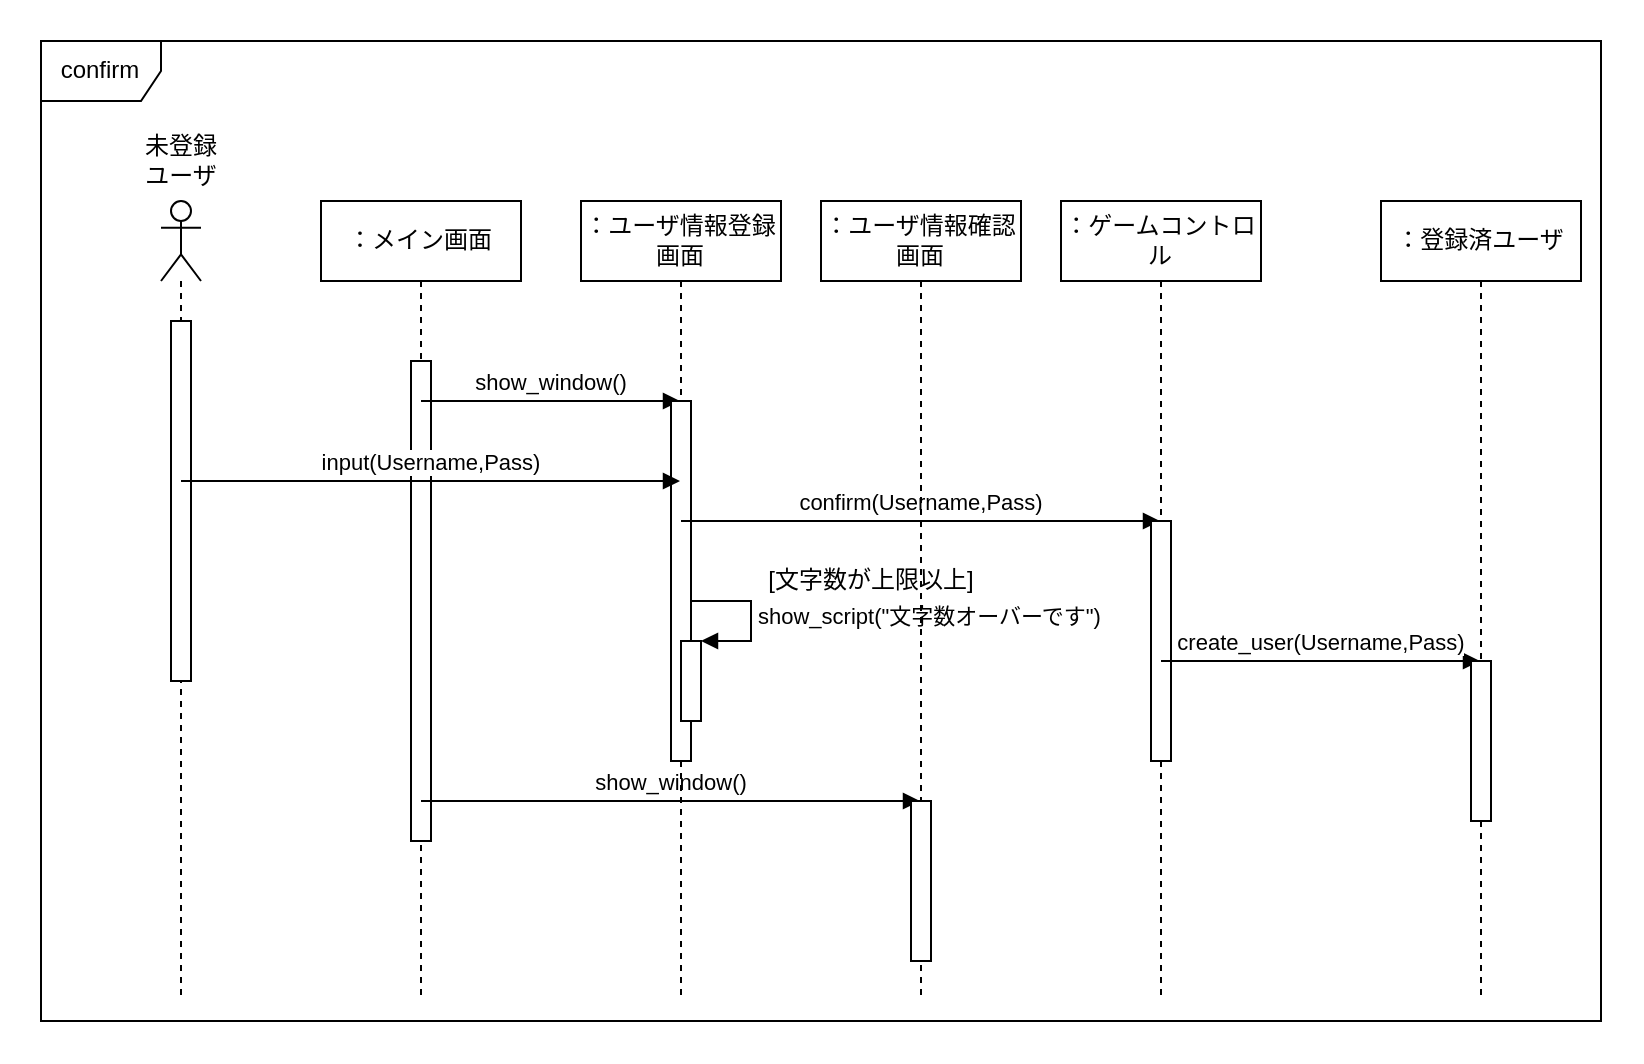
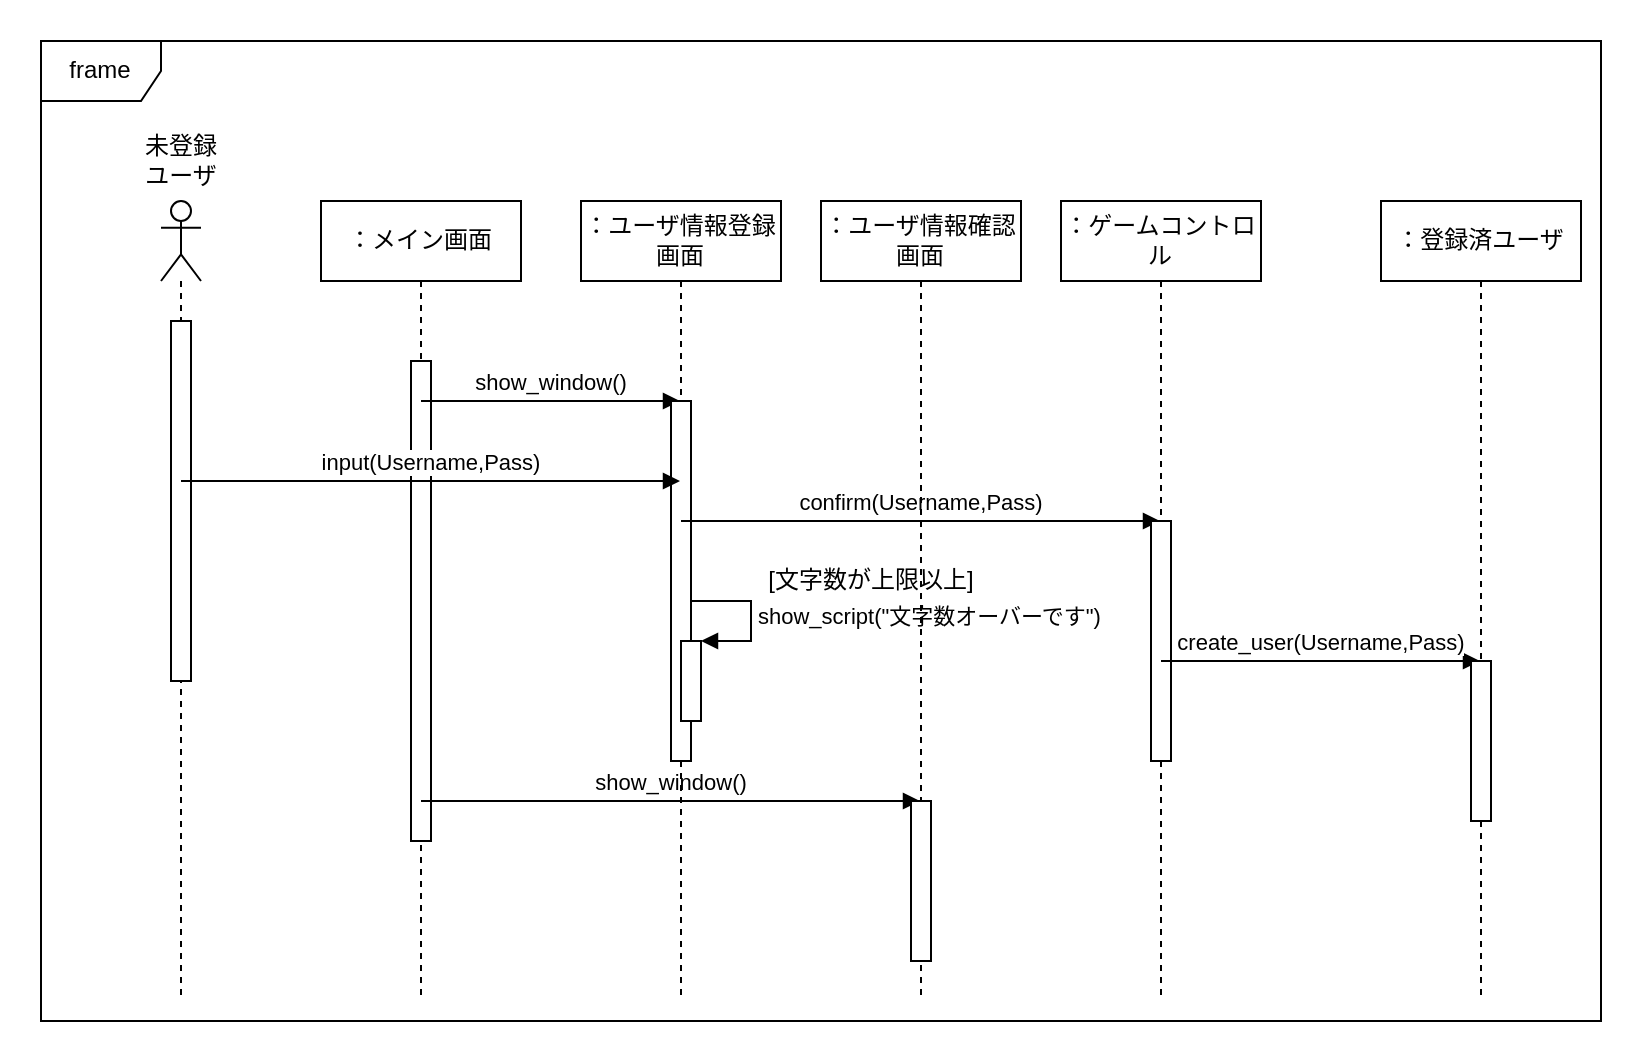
(101, 71) -> (101, 71)
